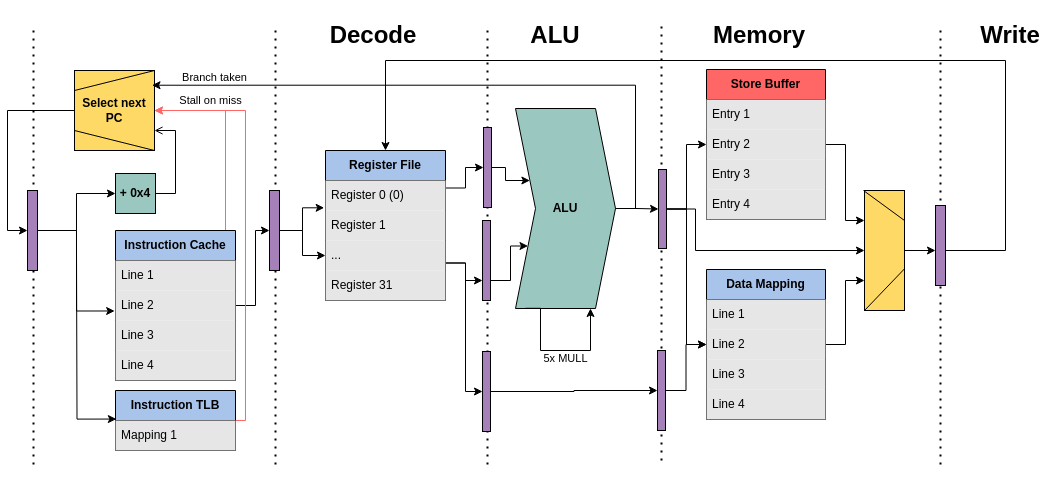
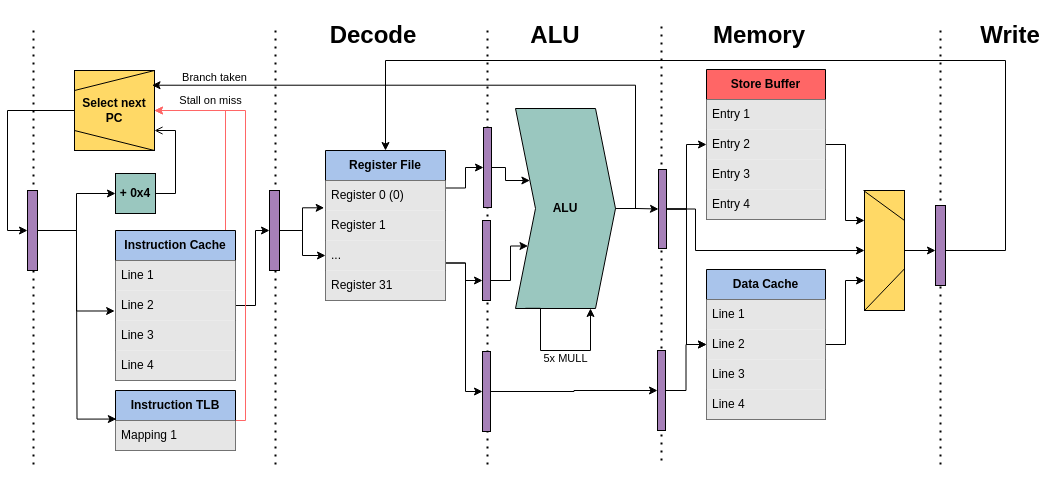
(766, 285) -> (766, 285)
